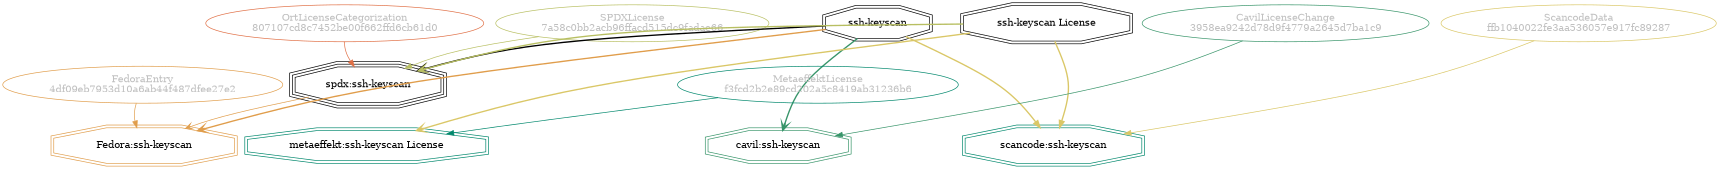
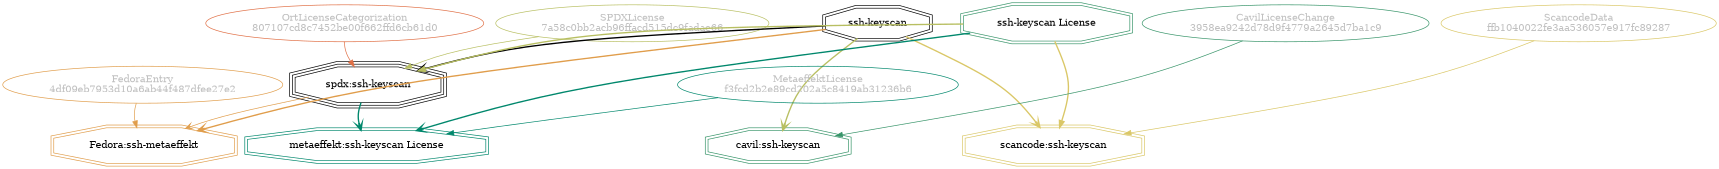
(1047, 23) -> (1047, 23)
(679, 30) -> (679, 30)
(695, 70) -> (695, 70)
(976, 71) -> (976, 71)
(813, 75) -> (813, 75)
none -> (358, 113)
(144, 146) -> (144, 146)
(1054, 146) -> (1054, 146)
